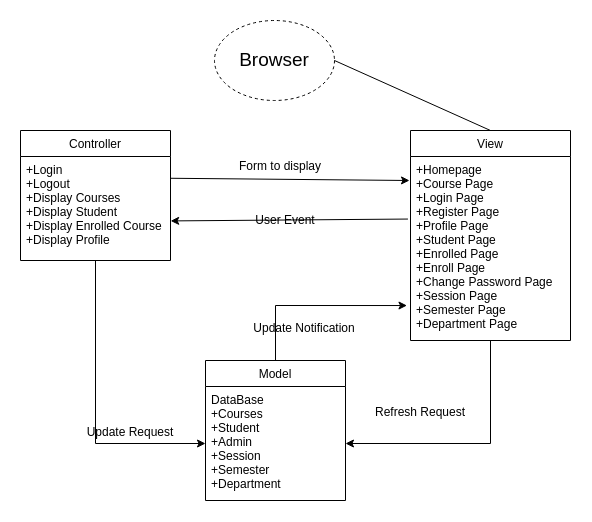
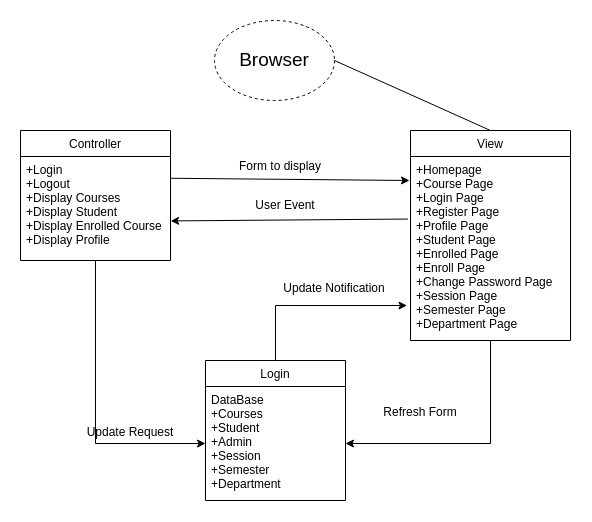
(286, 221) -> (286, 206)
(305, 328) -> (335, 288)
(275, 374) -> (275, 374)
(421, 413) -> (421, 413)
